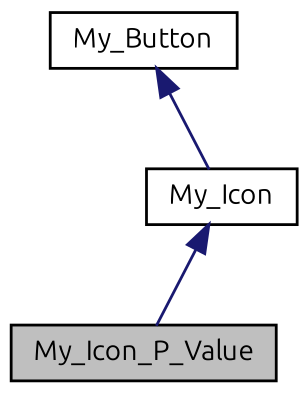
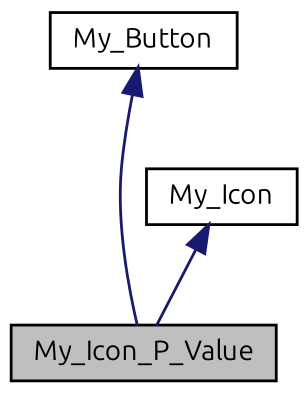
(189, 132) -> (121, 210)
